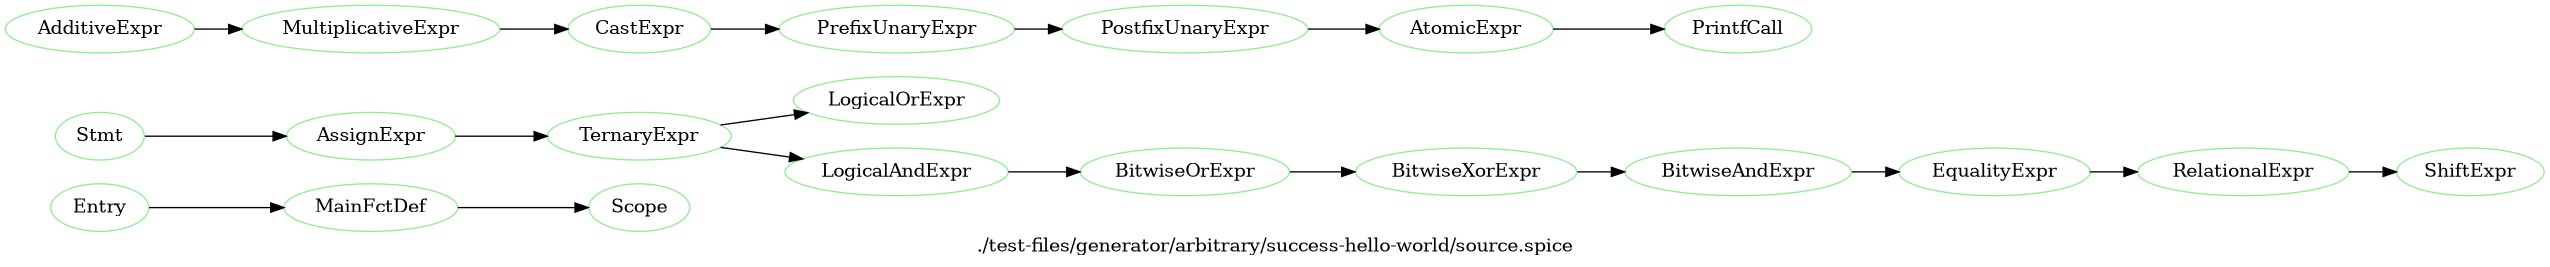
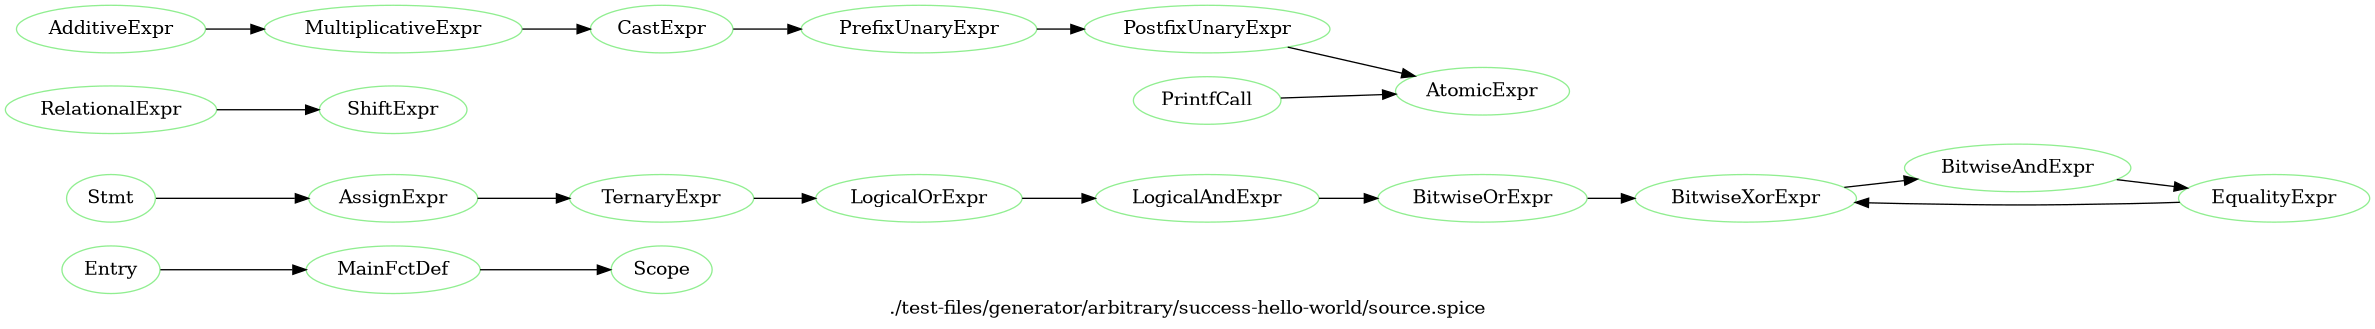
(1602, 29) -> (1332, 96)
(755, 152) -> (1052, 198)
(2107, 172) -> (2024, 205)
